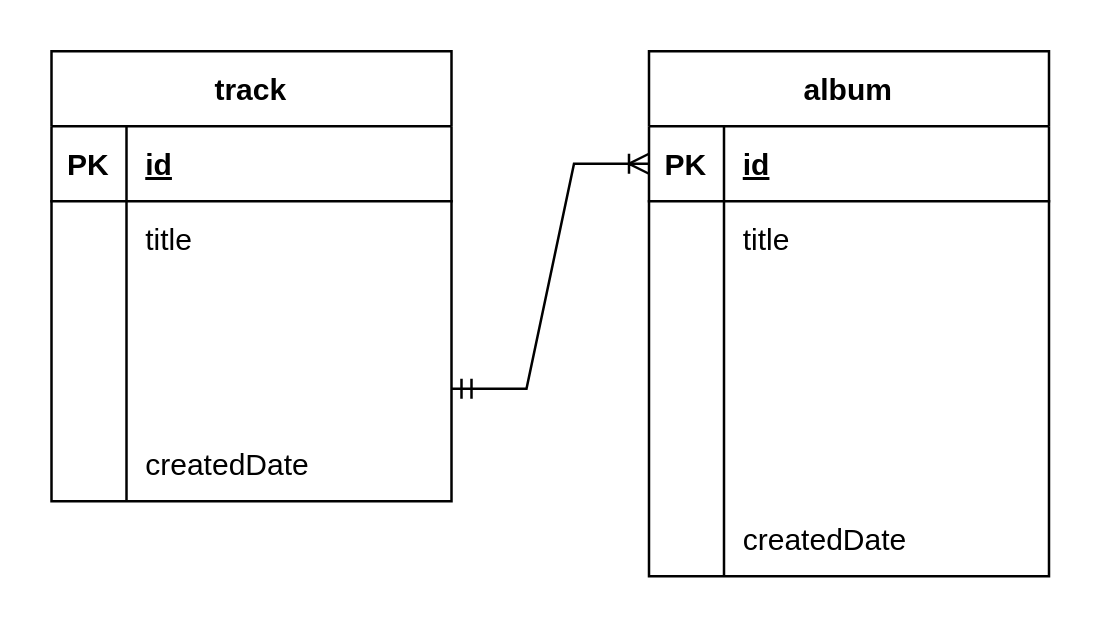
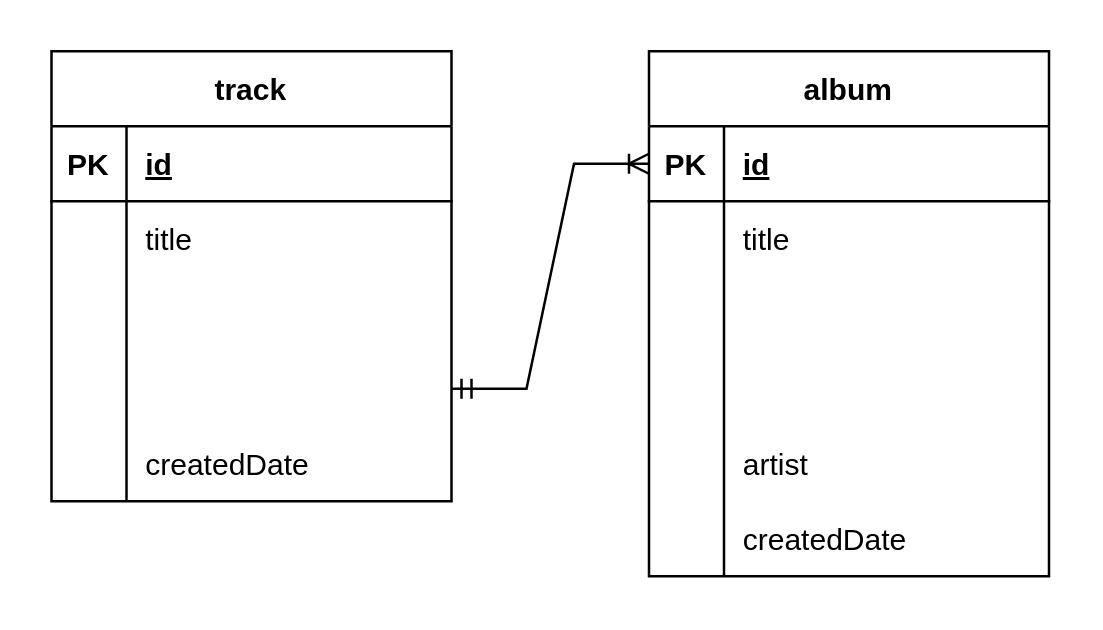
none -> (886, 464)
